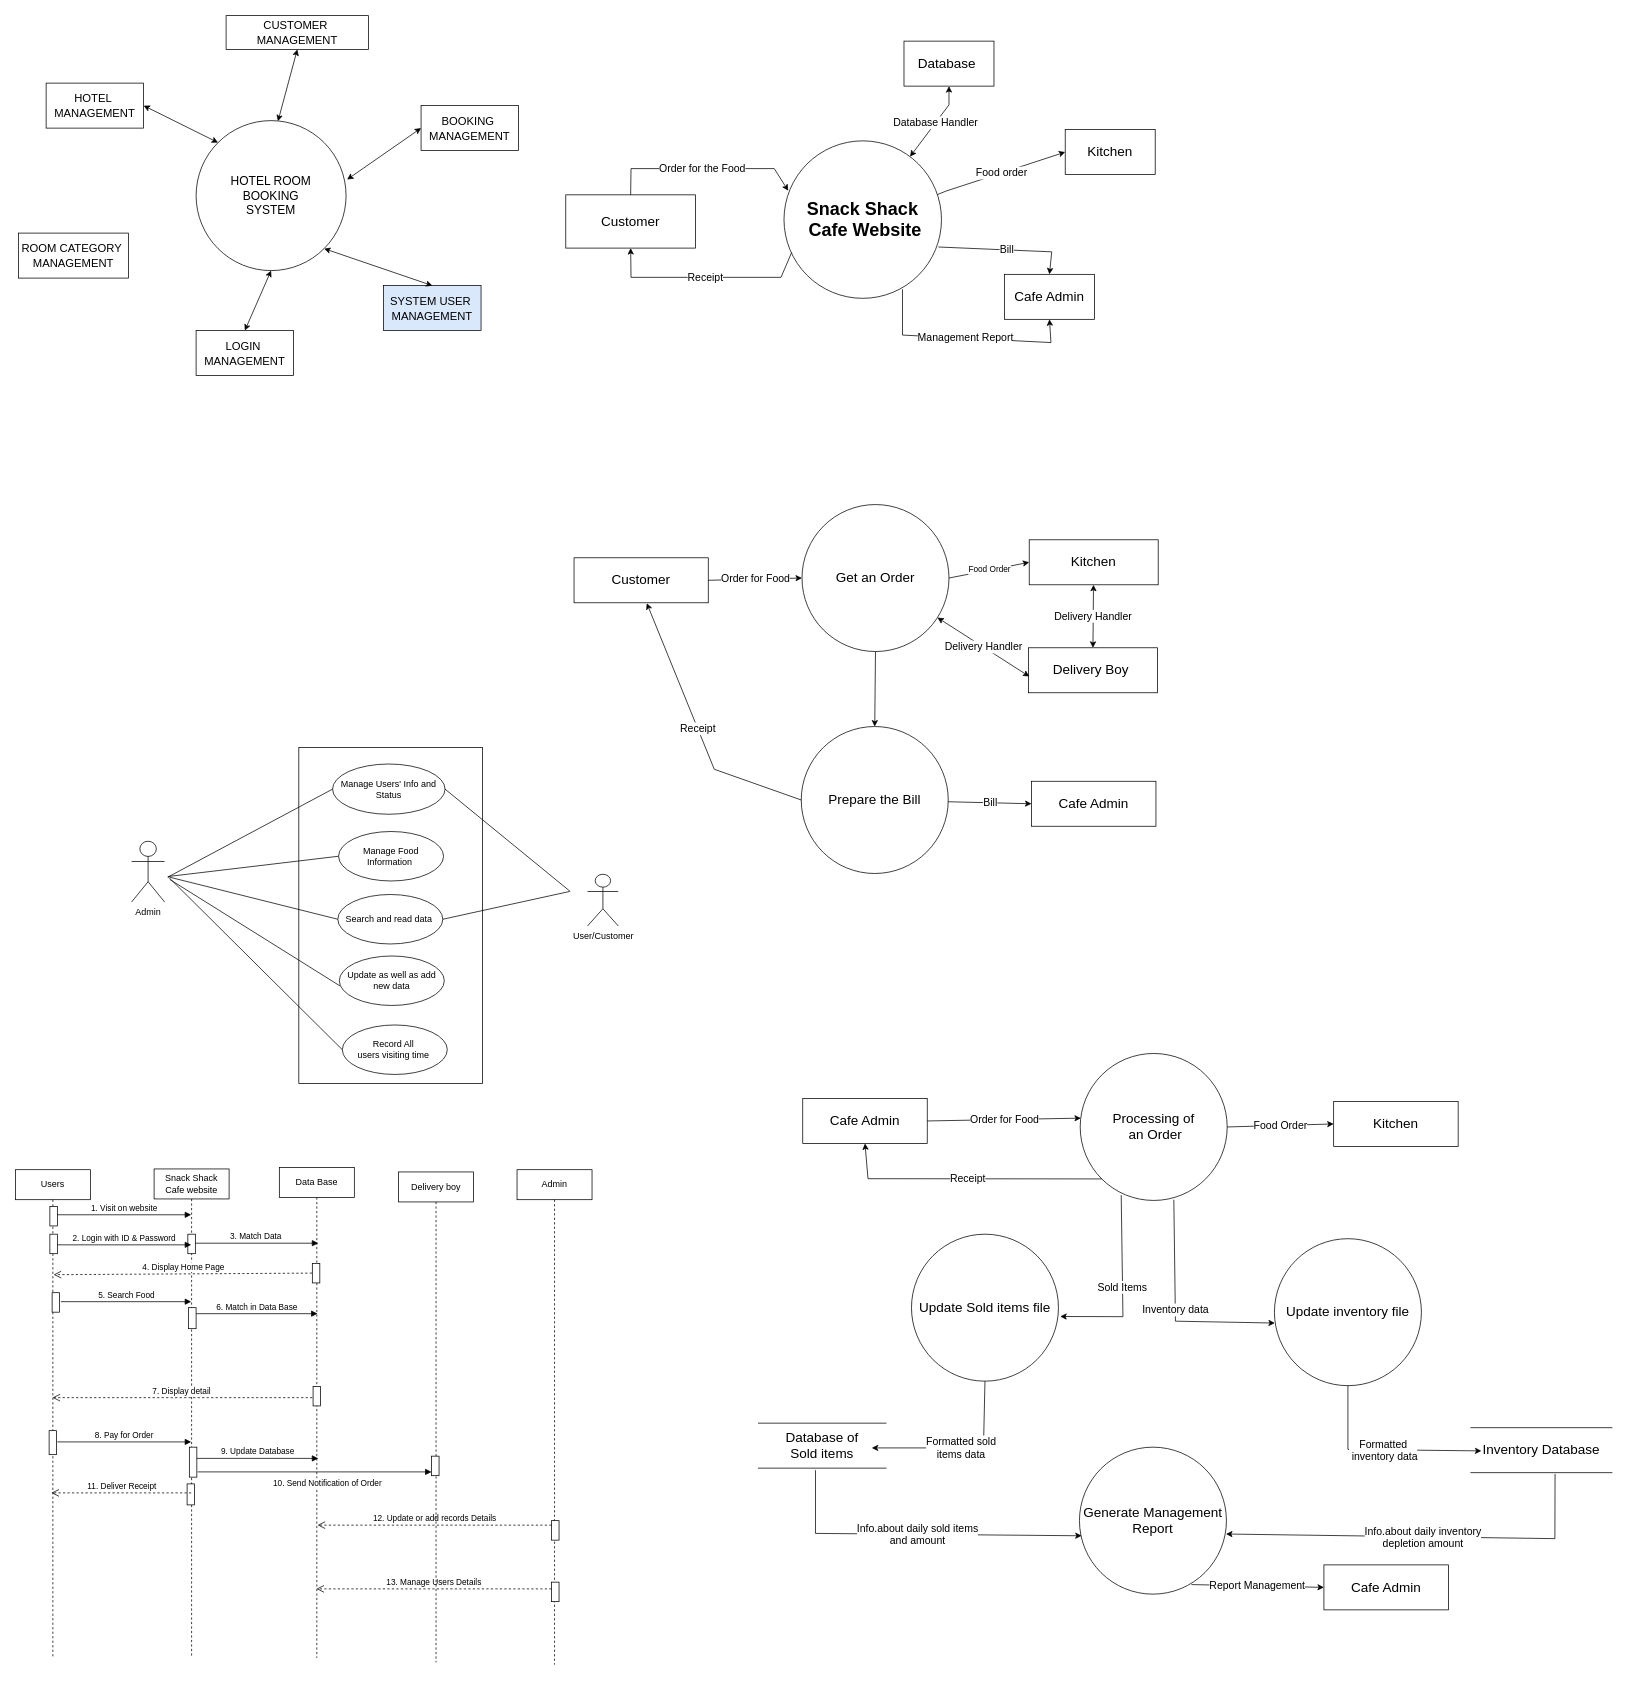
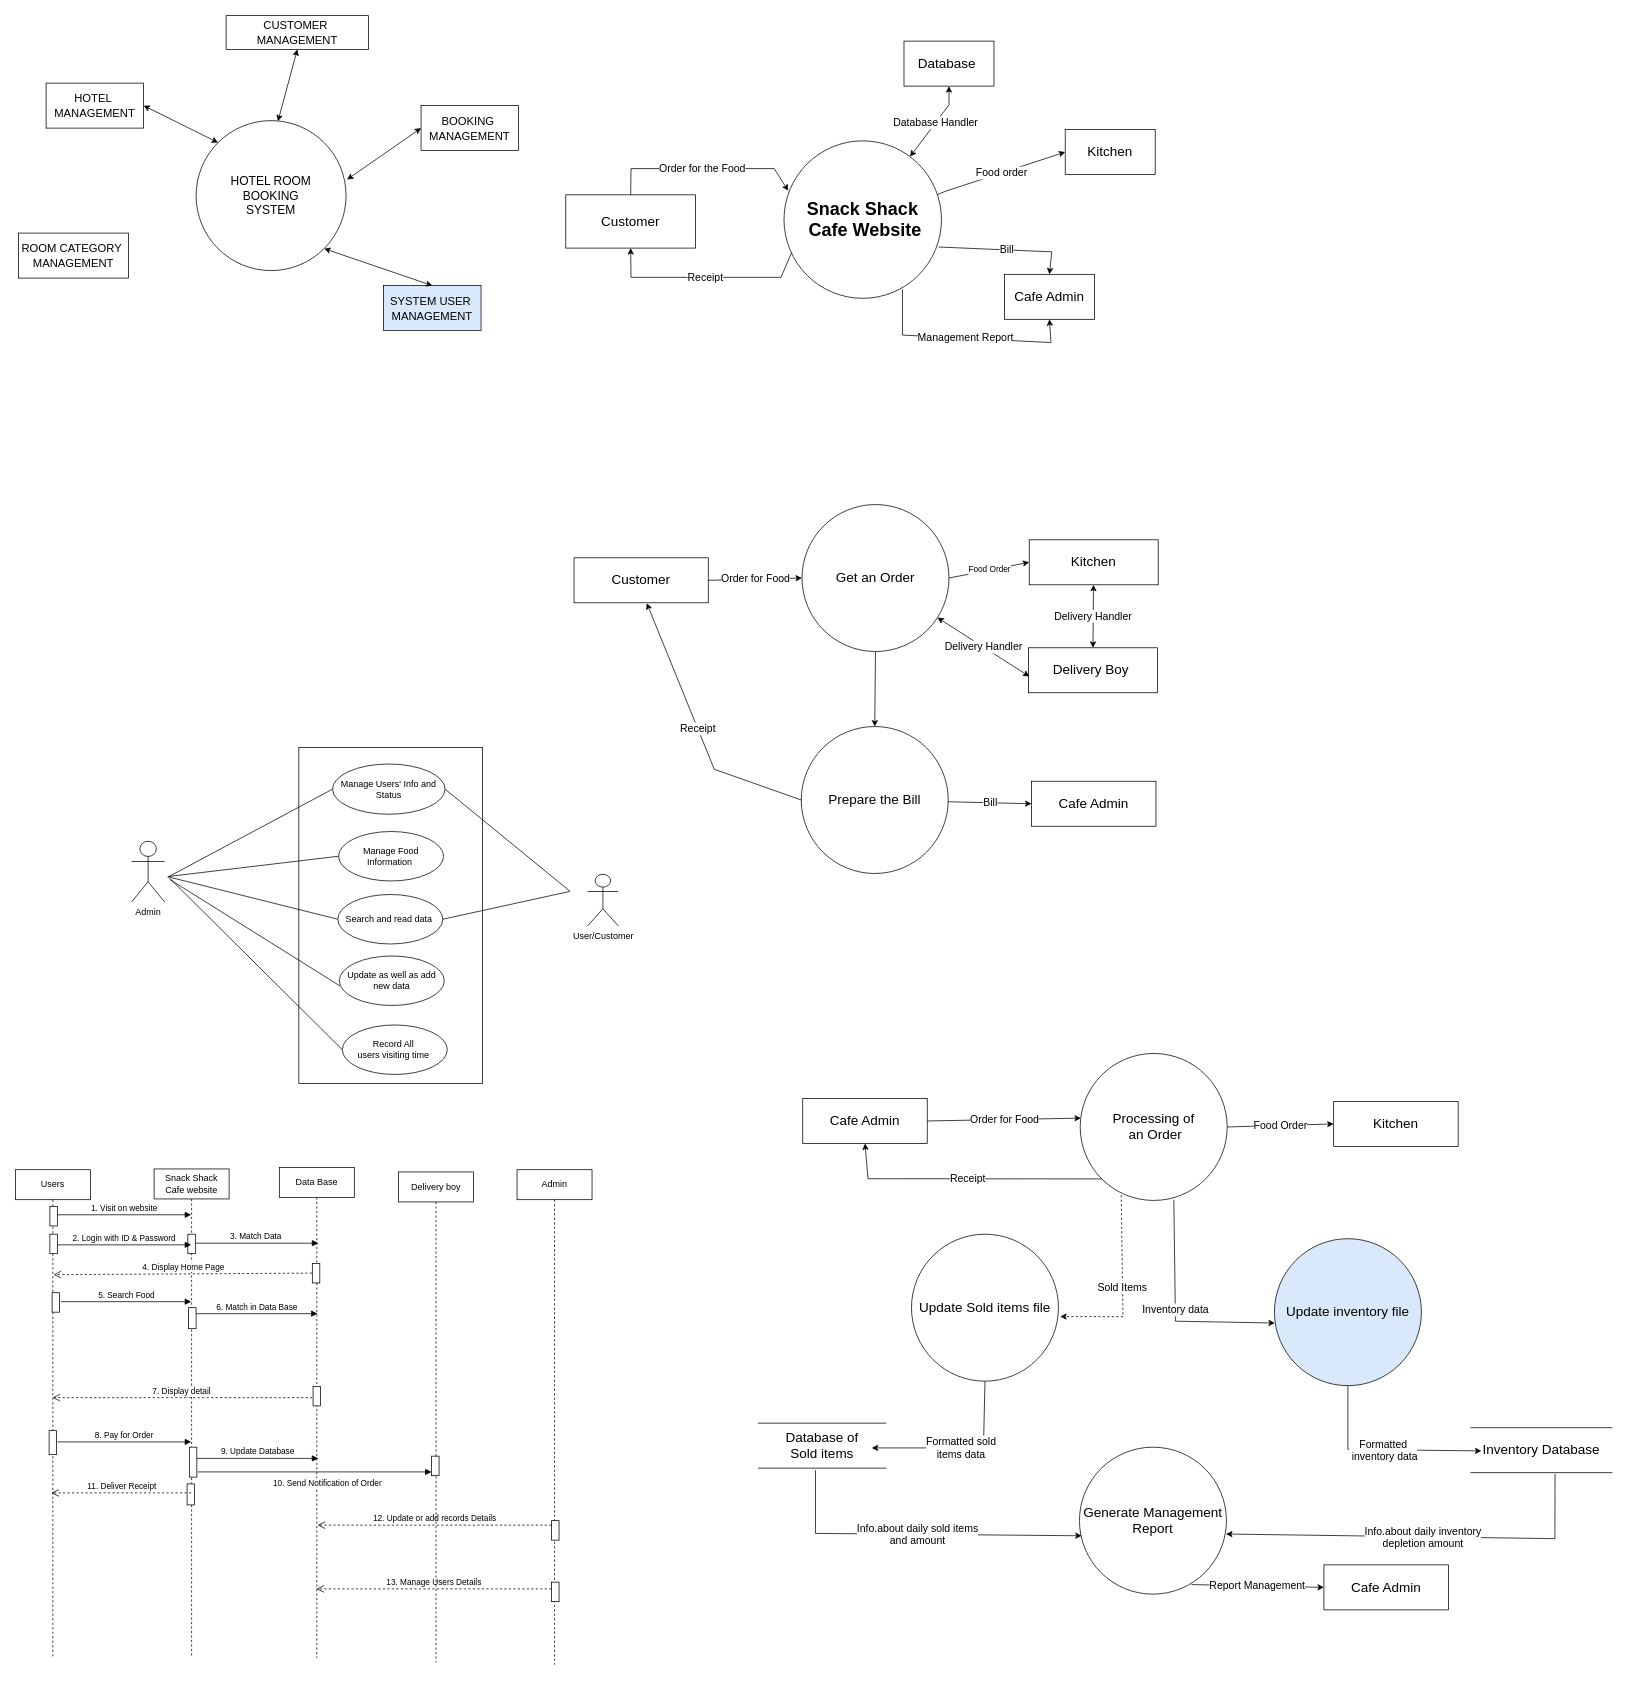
(258, 301) -> none
(245, 353) -> none
(1122, 1239) -> (1122, 1239)
(1348, 1312) -> (1348, 1312)
